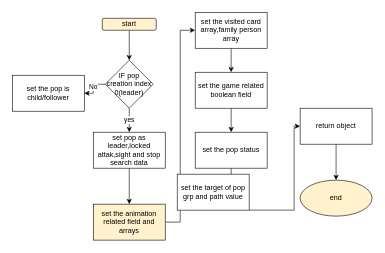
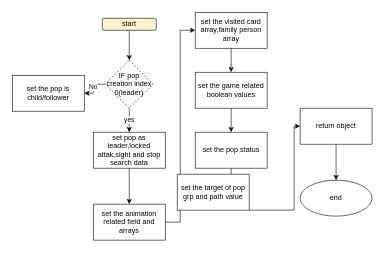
(129, 84) -> (129, 84)
(231, 90) -> (231, 90)
(336, 198) -> (336, 198)
(129, 222) -> (129, 222)
